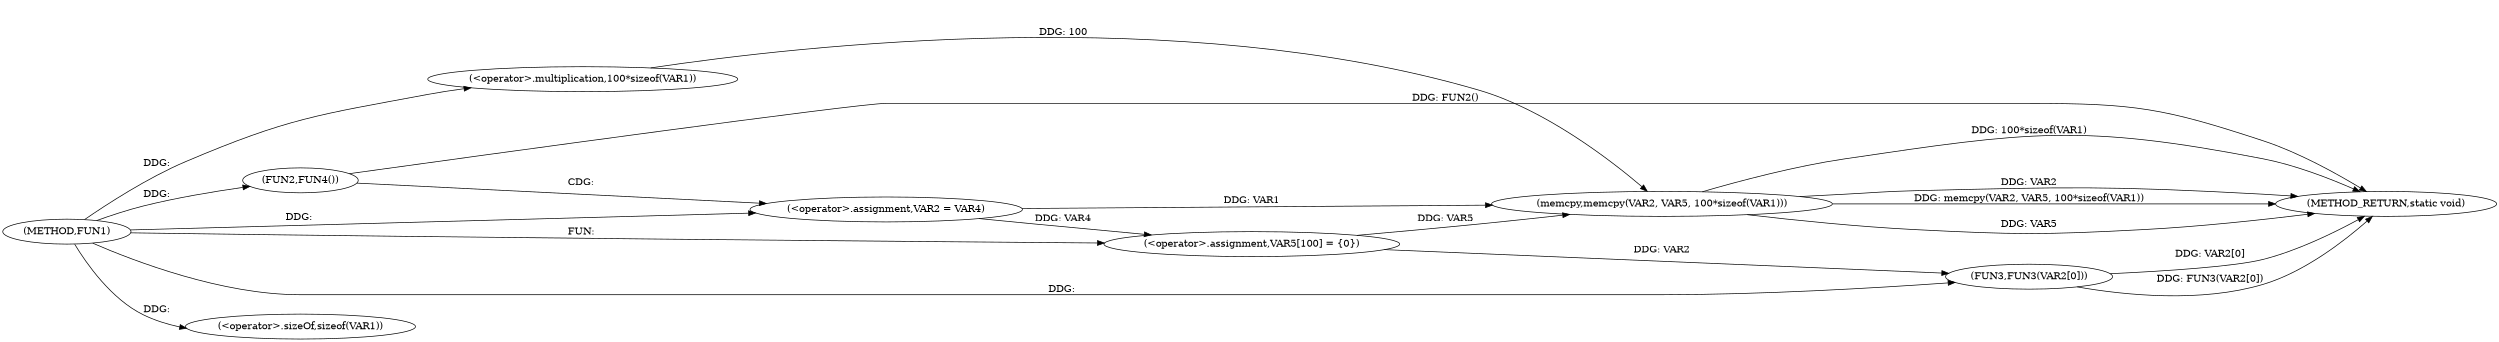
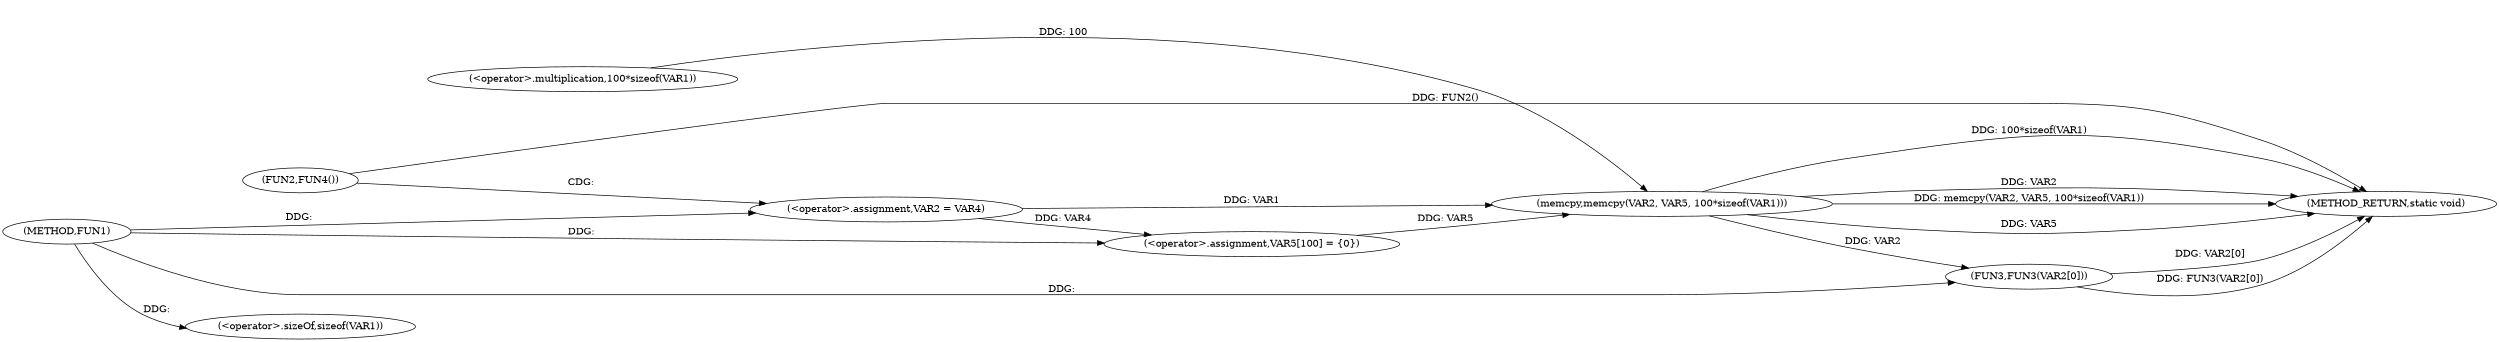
(266, 131) -> none
(169, 200) -> none
(583, 232) -> (583, 232)
(1663, 261) -> (1835, 245)
